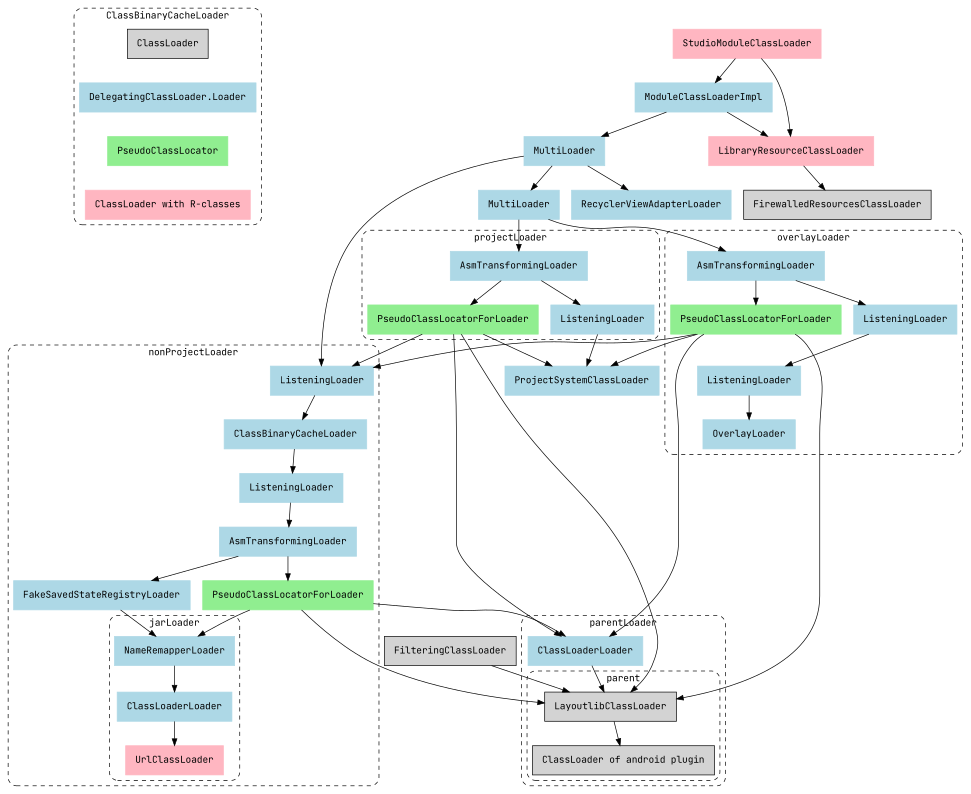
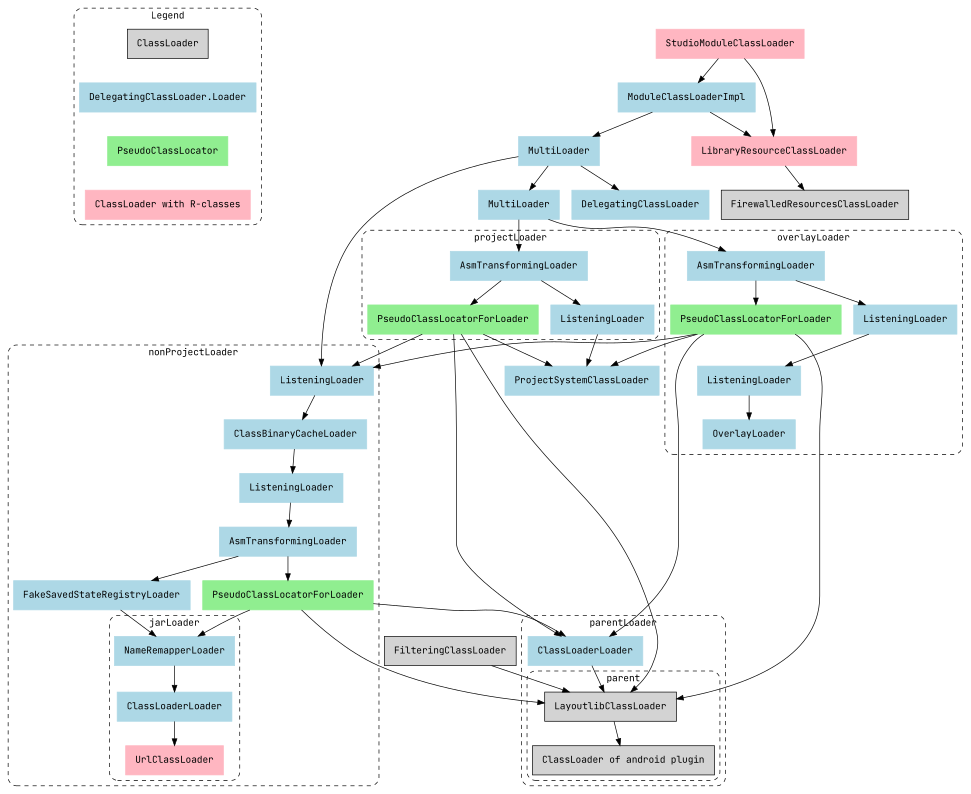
(168, 16) -> (168, 16)
(651, 205) -> (640, 205)
